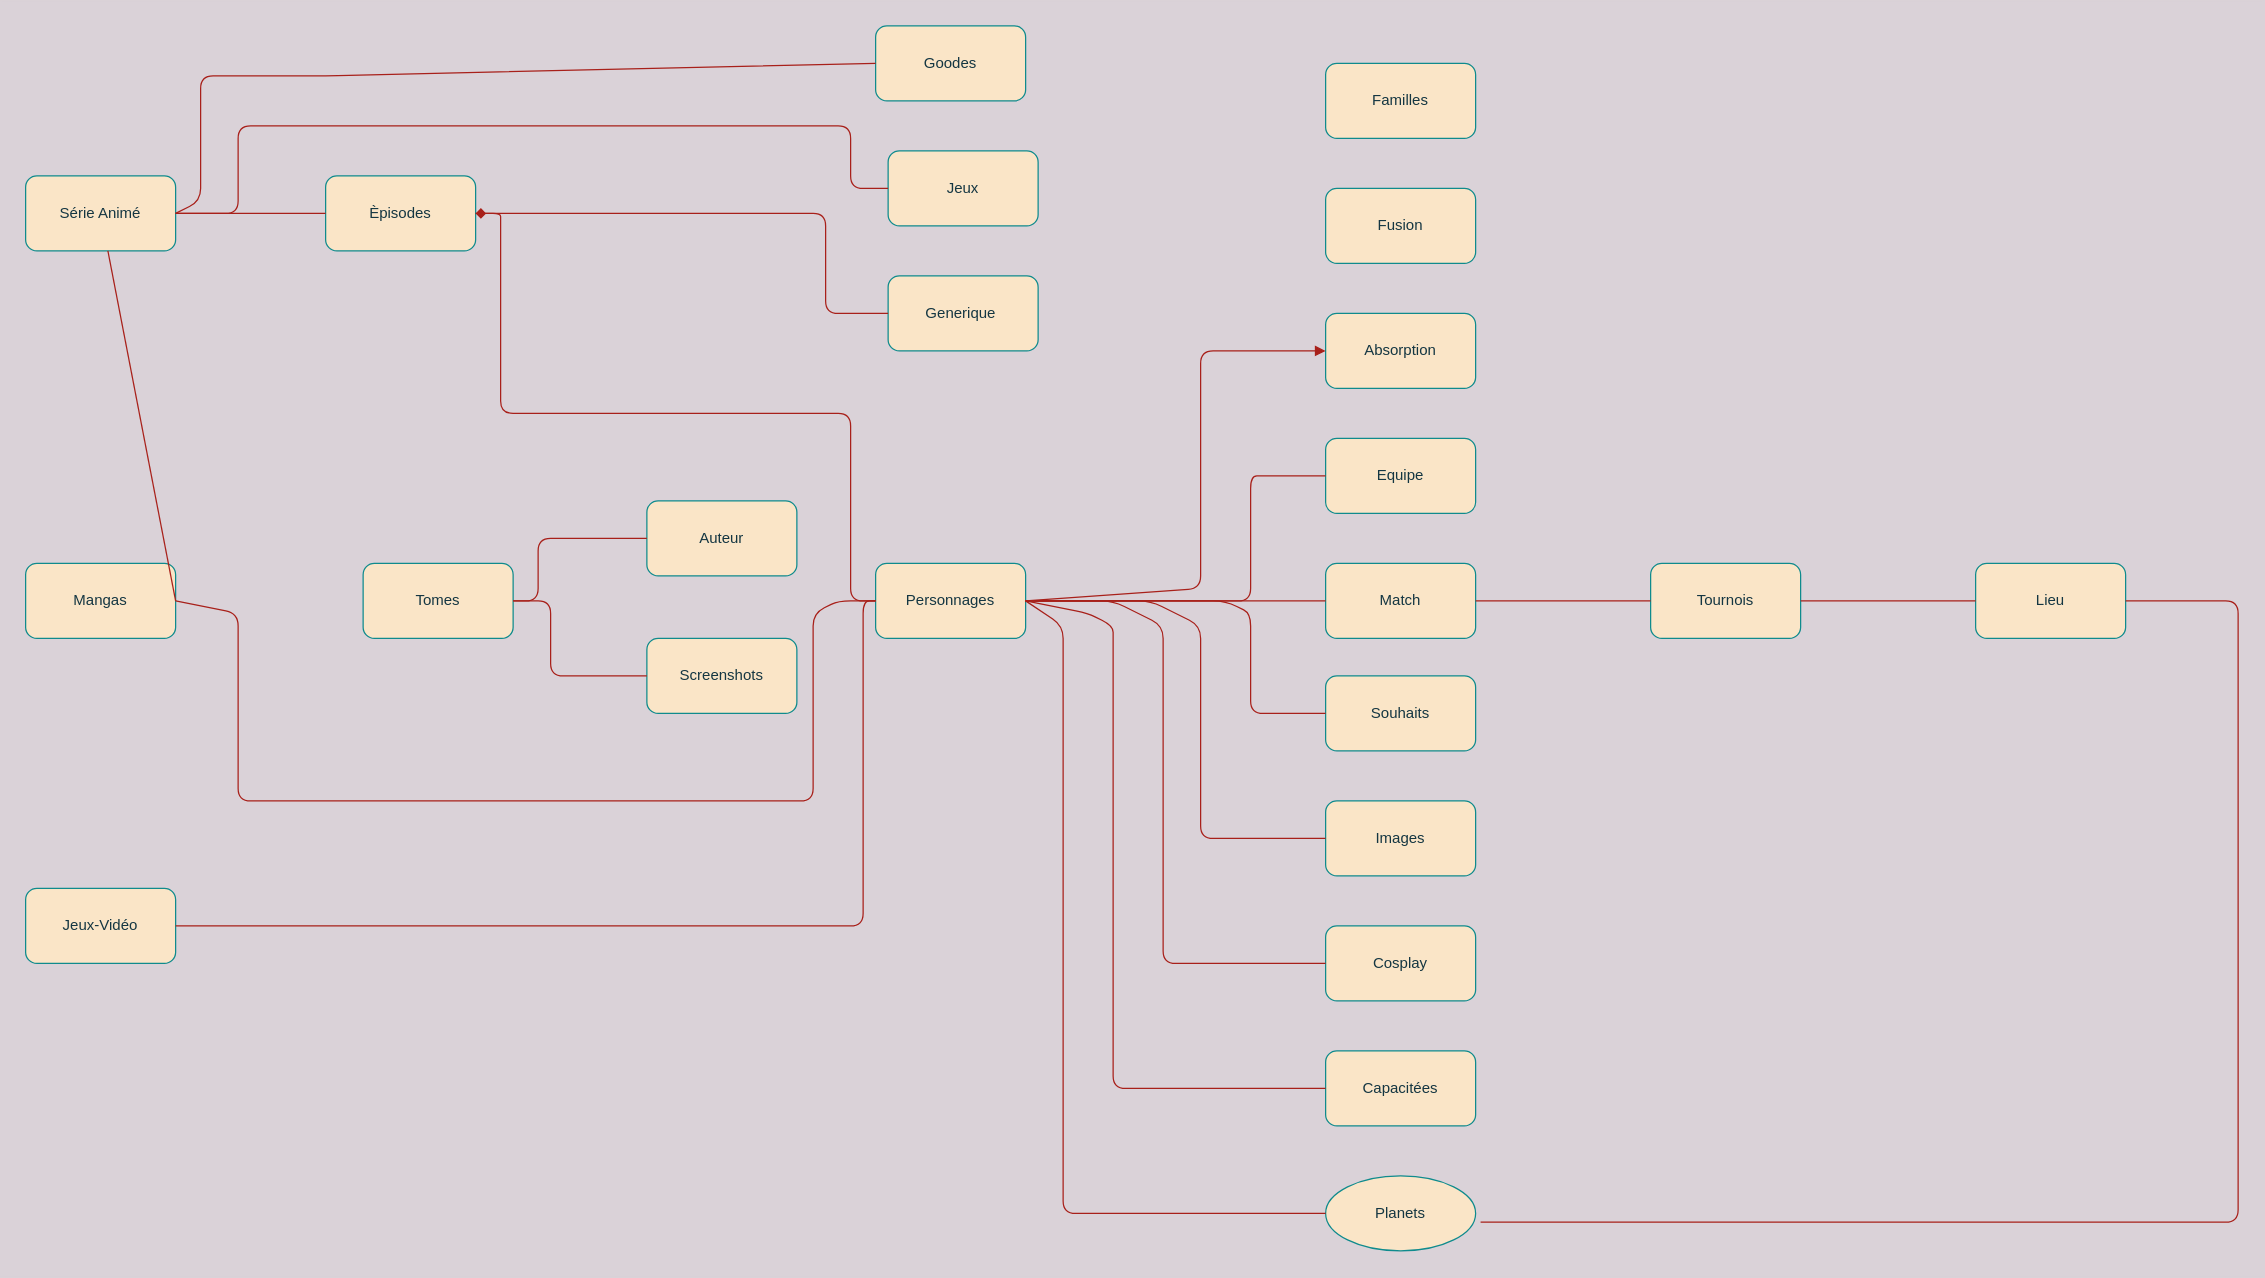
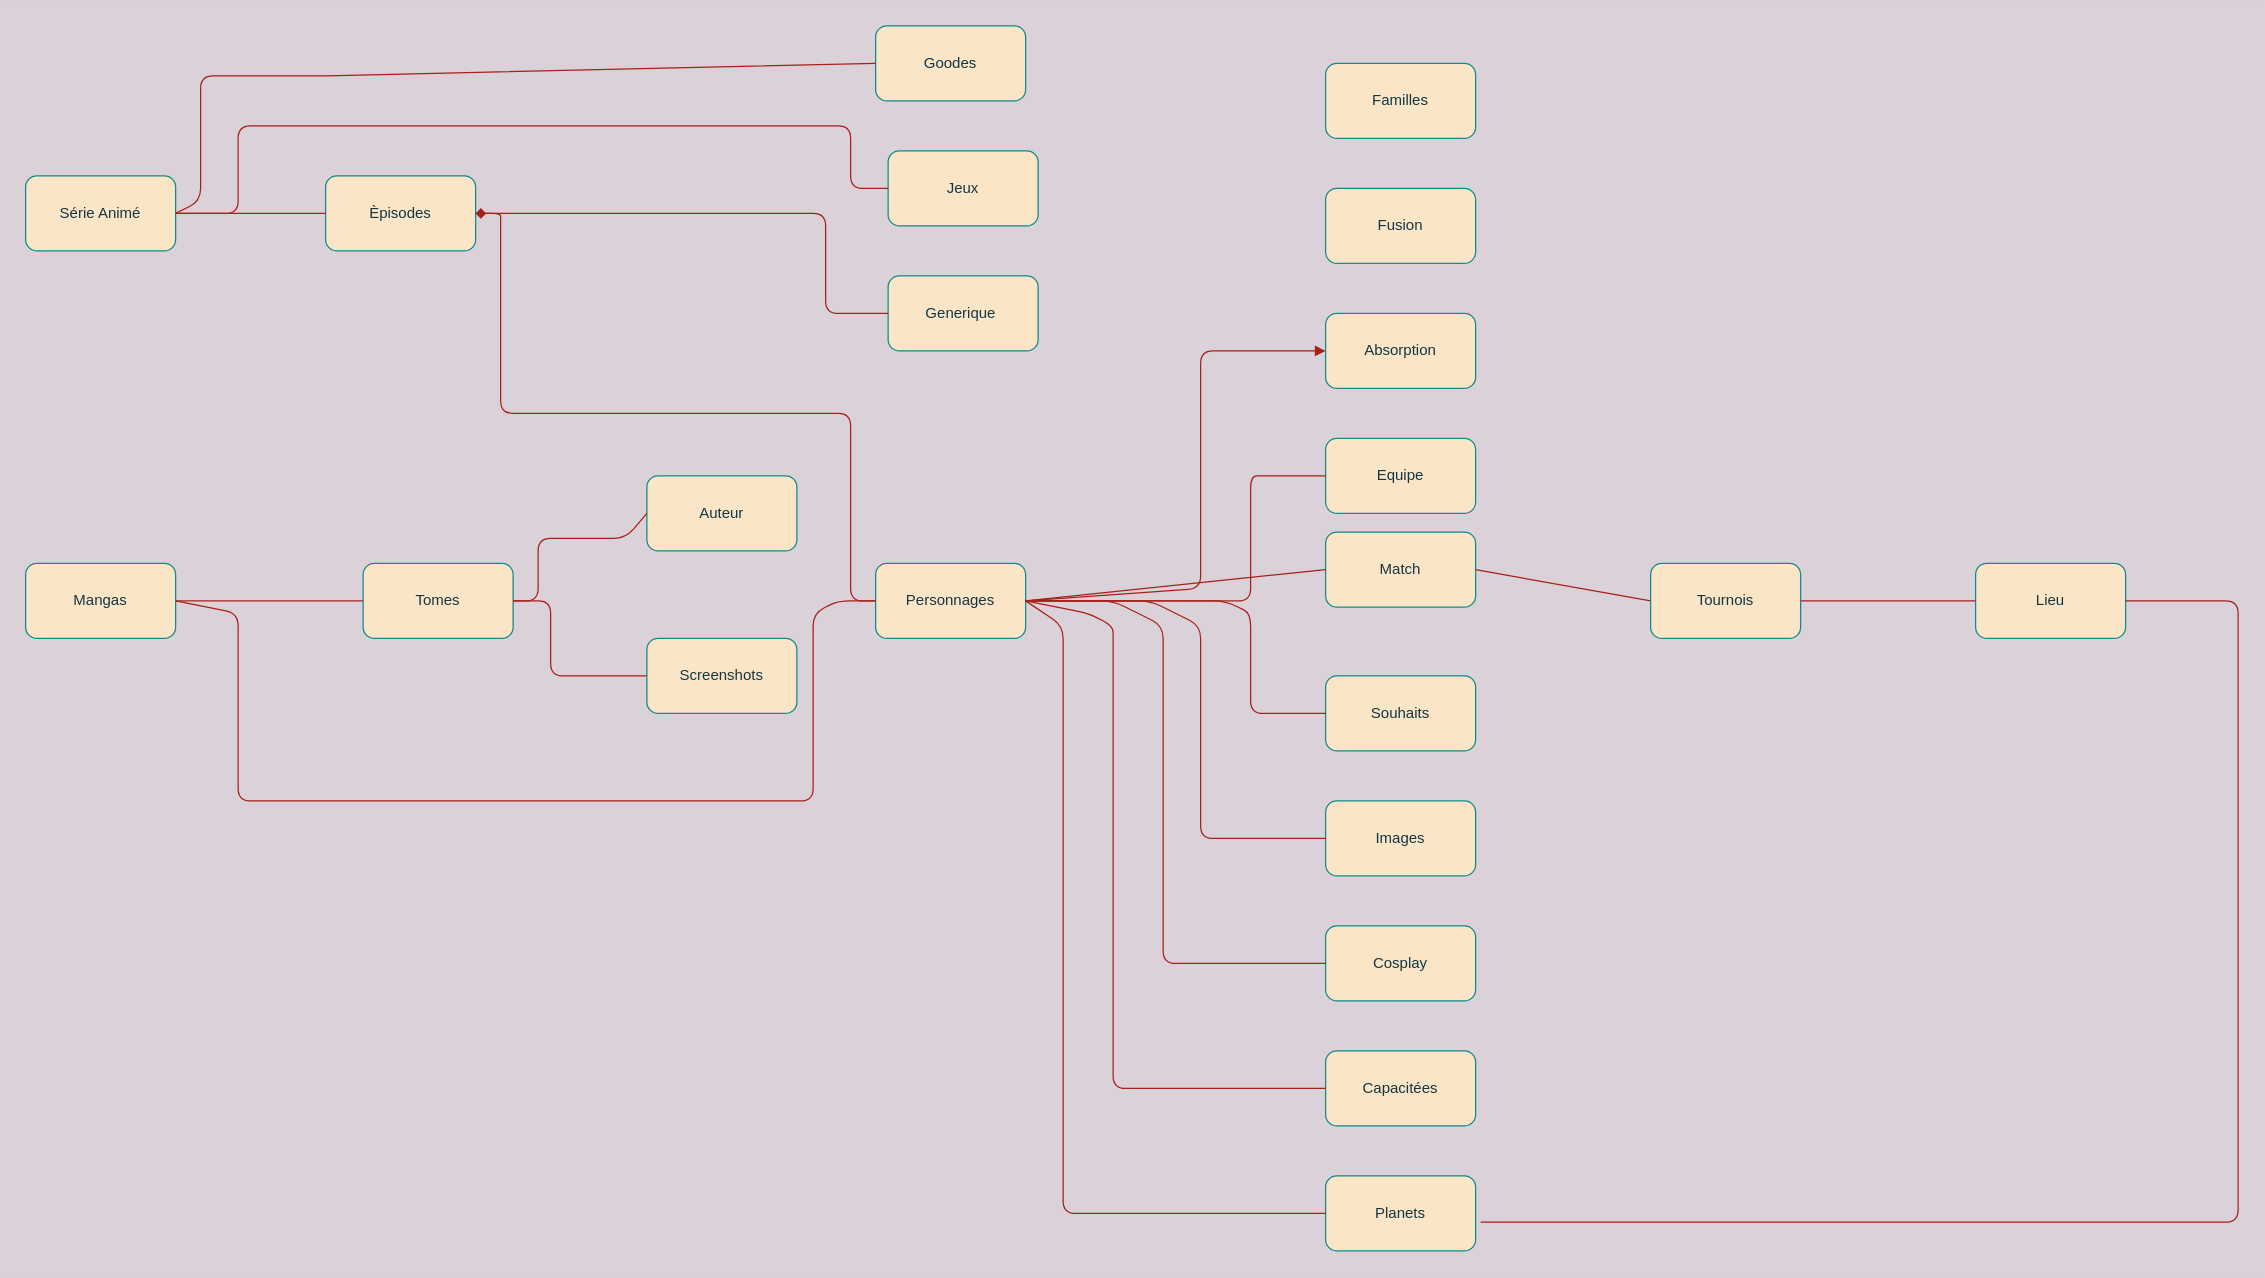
(142, 425) -> (274, 601)
(722, 538) -> (722, 513)
(1401, 601) -> (1401, 569)
(101, 926) -> none
(674, 926) -> none
(1401, 1213) -> (1401, 1213)
